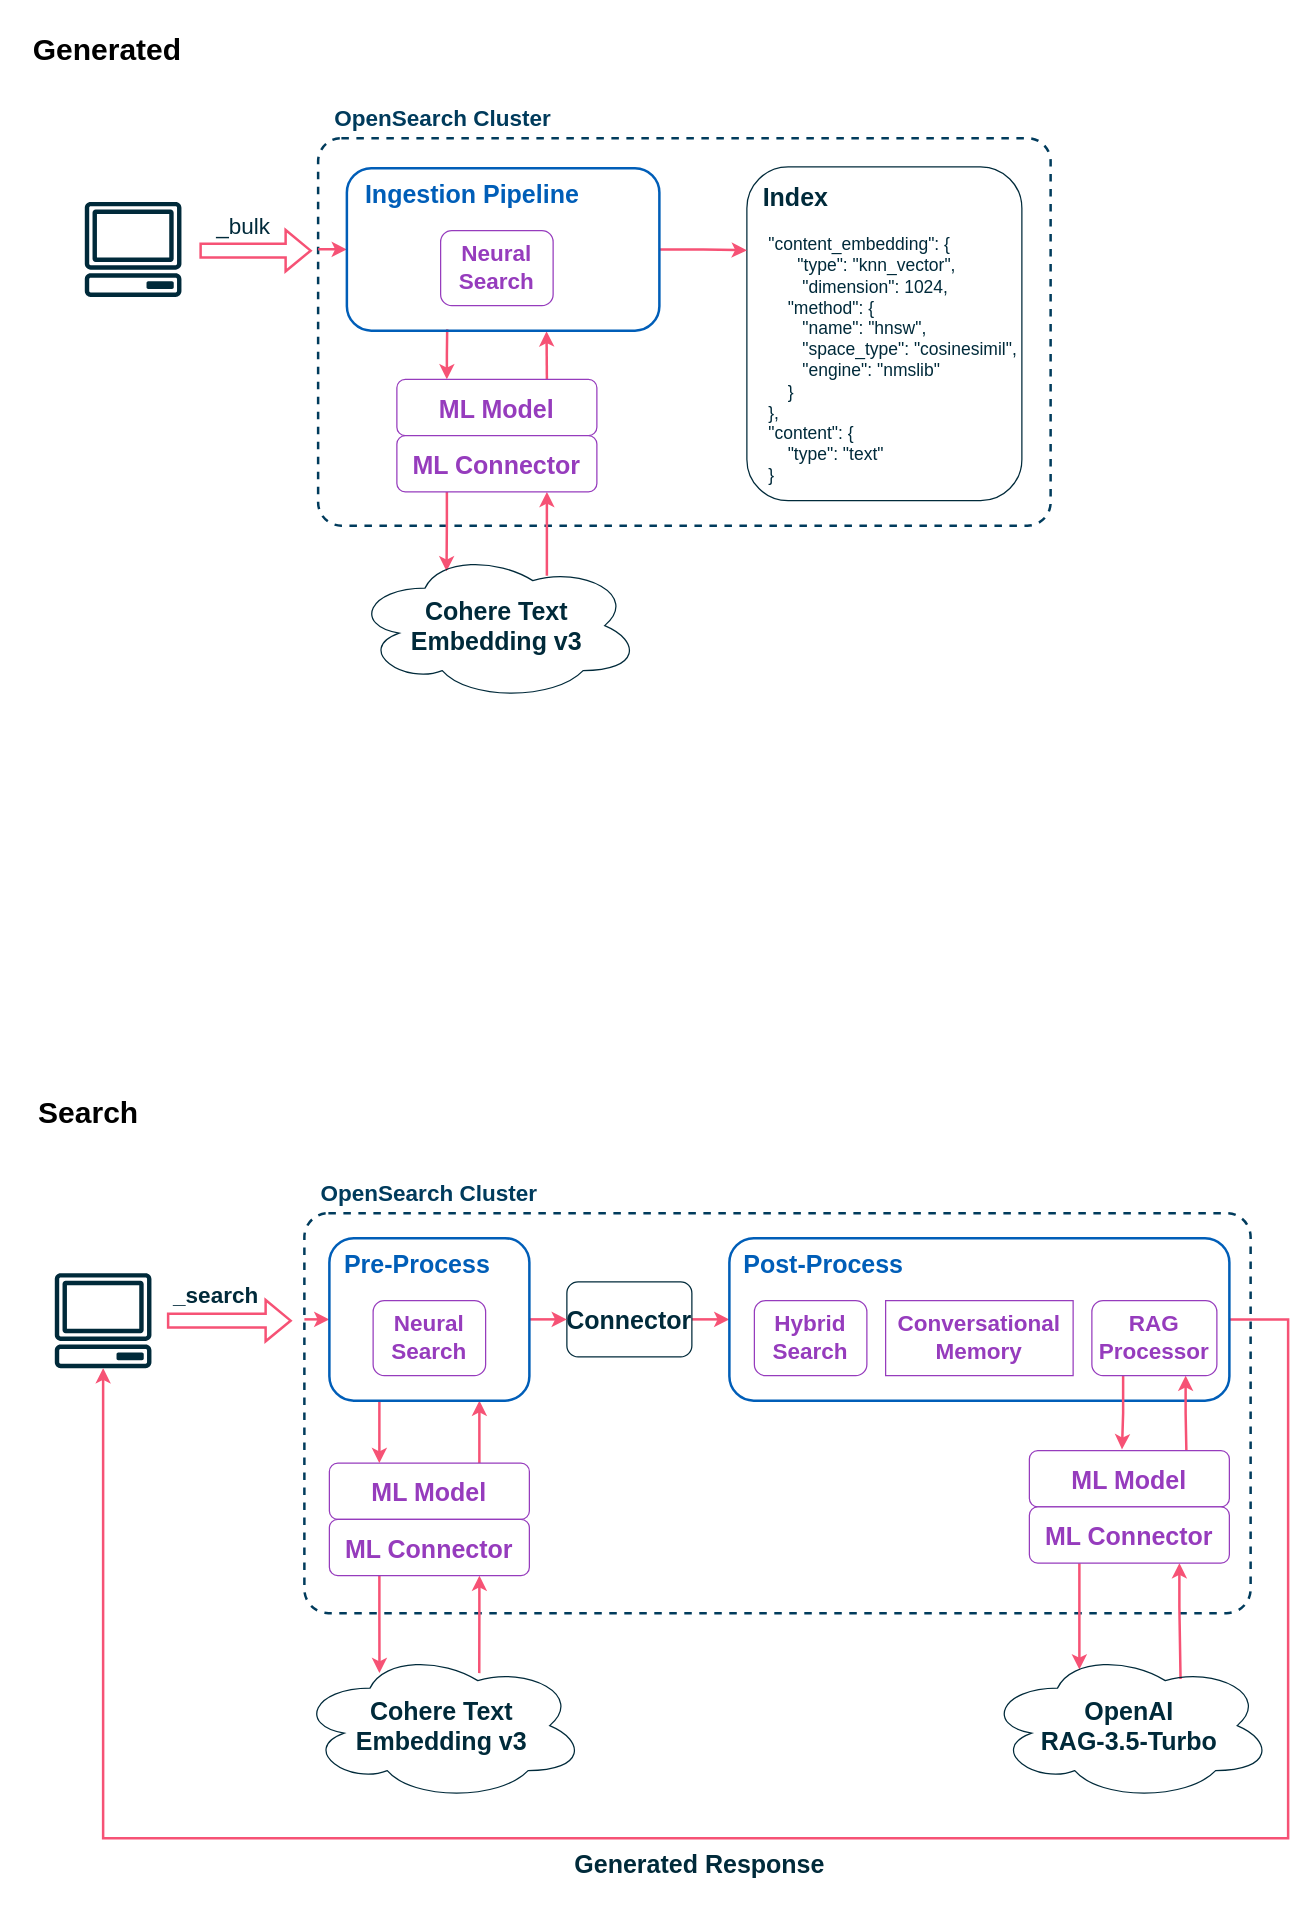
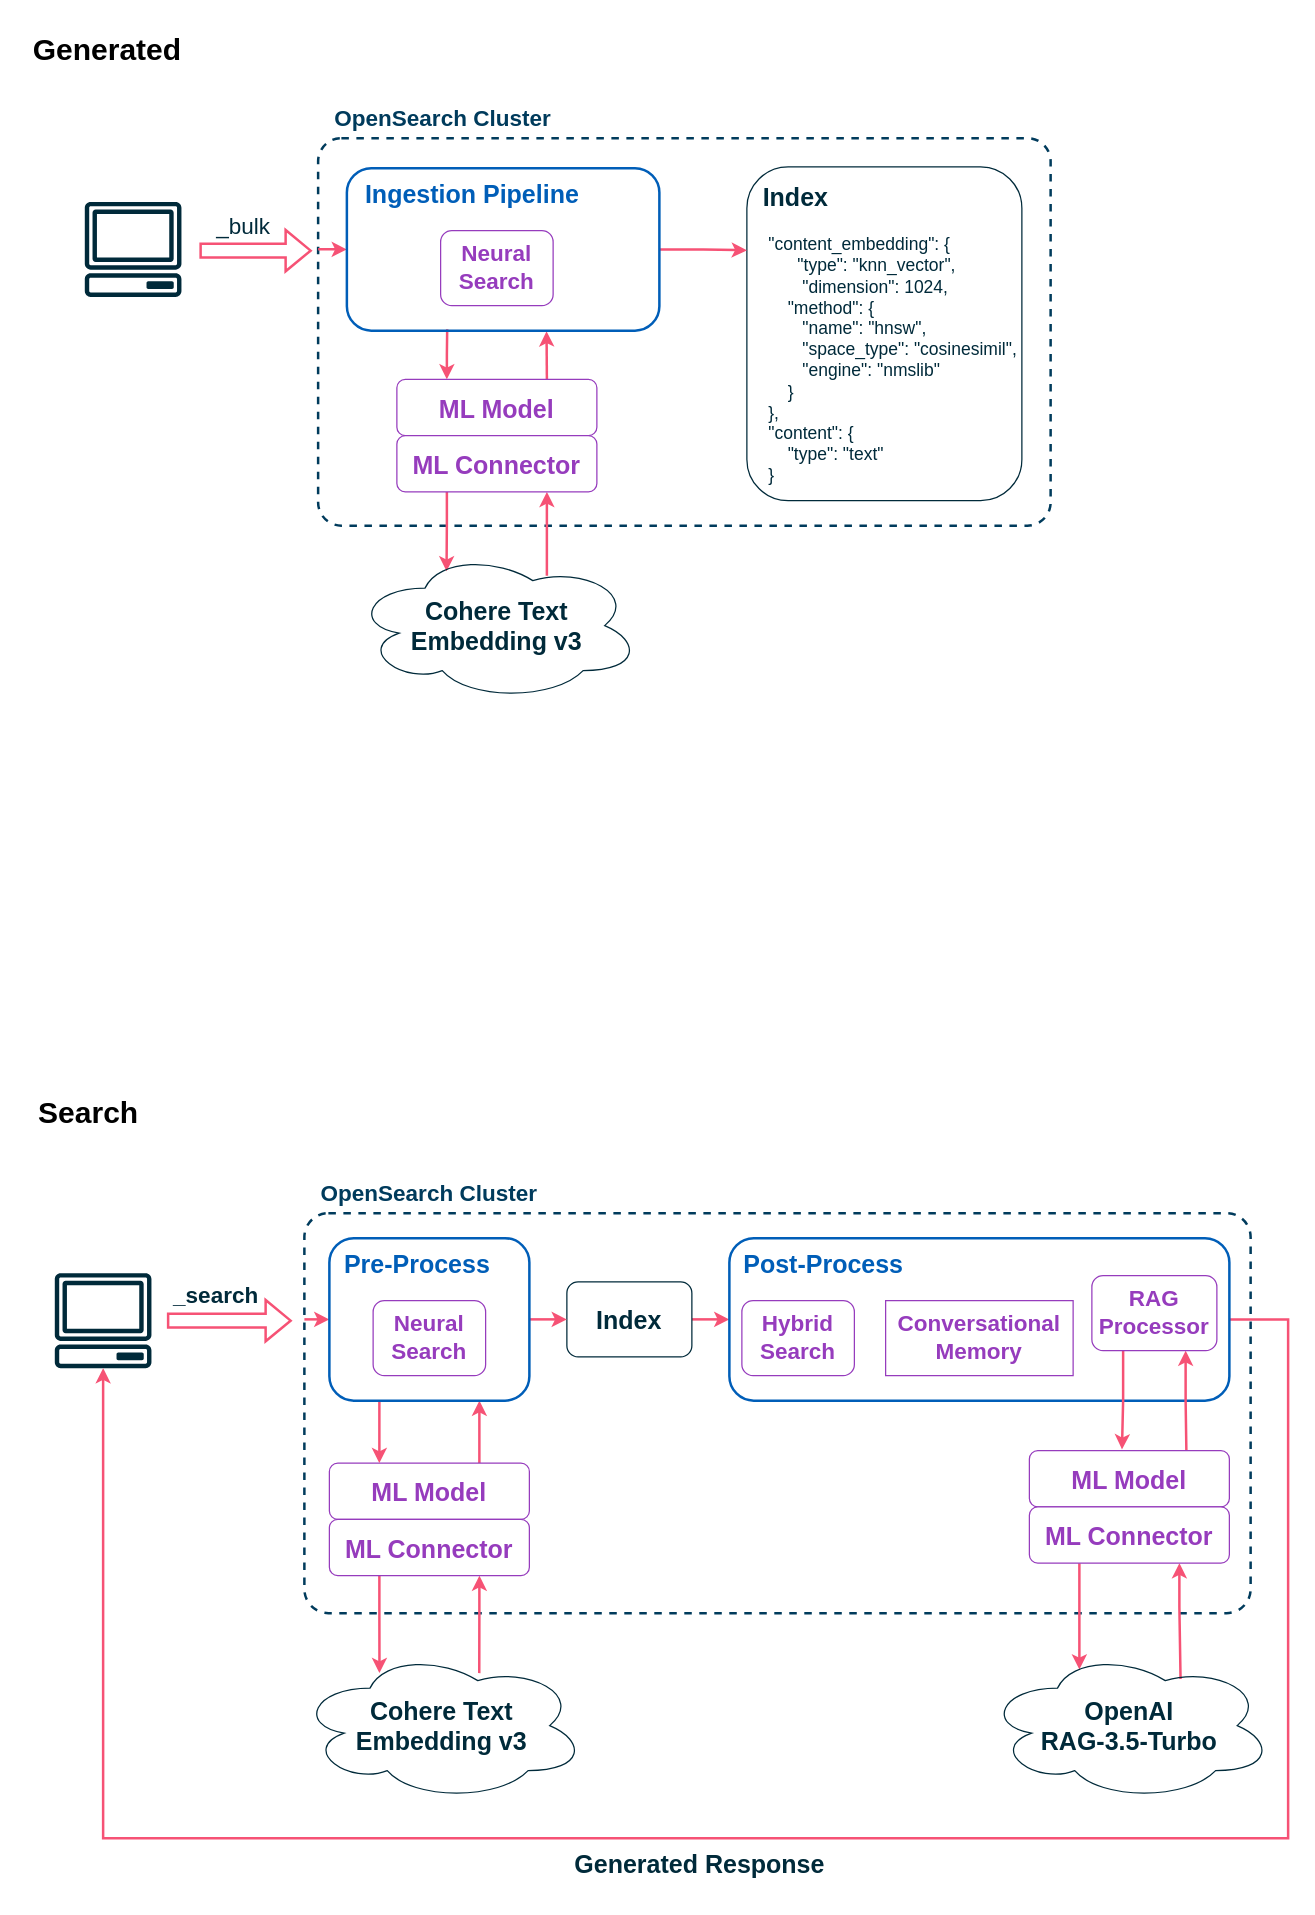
(629, 1319) -> (629, 1319)
(811, 1338) -> (798, 1338)
(1154, 1338) -> (1154, 1313)
